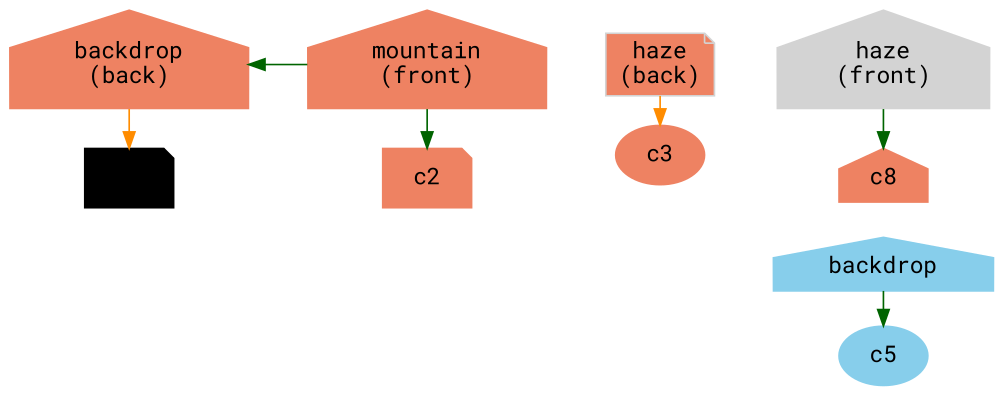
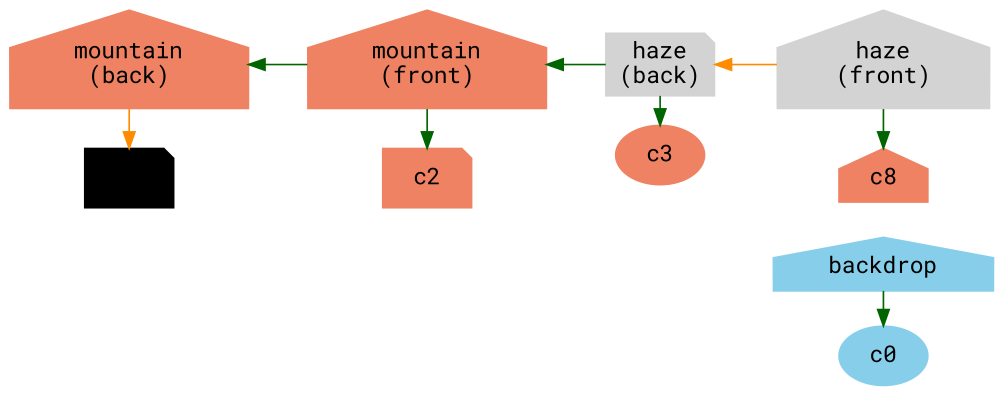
(129, 65) -> (129, 65)
none -> (585, 65)
(660, 65) -> (660, 65)
none -> (754, 65)
(660, 102) -> (660, 102)
(883, 356) -> (883, 356)
